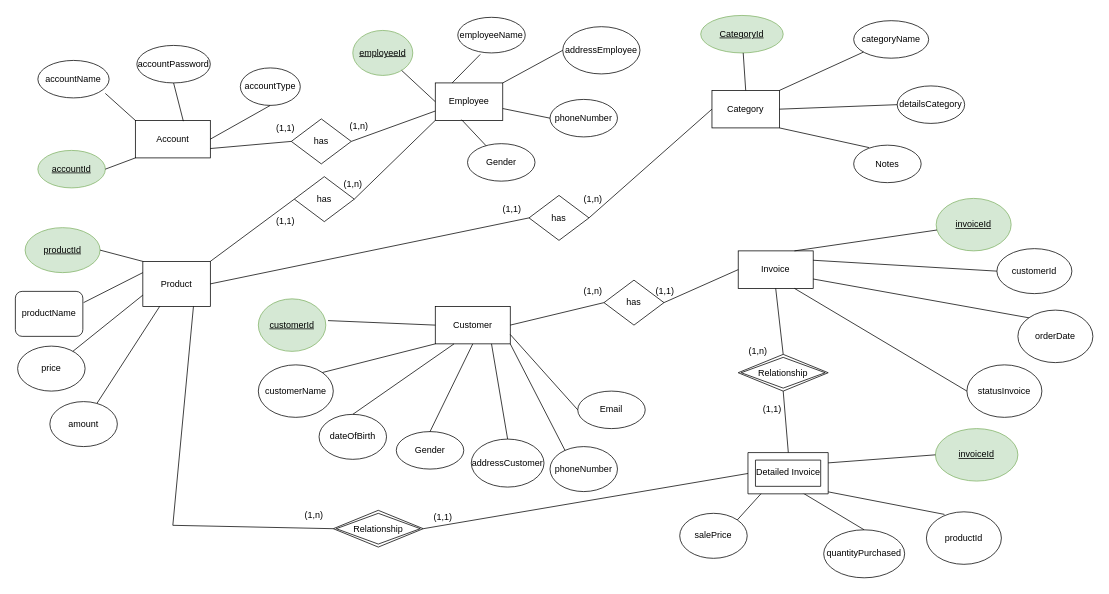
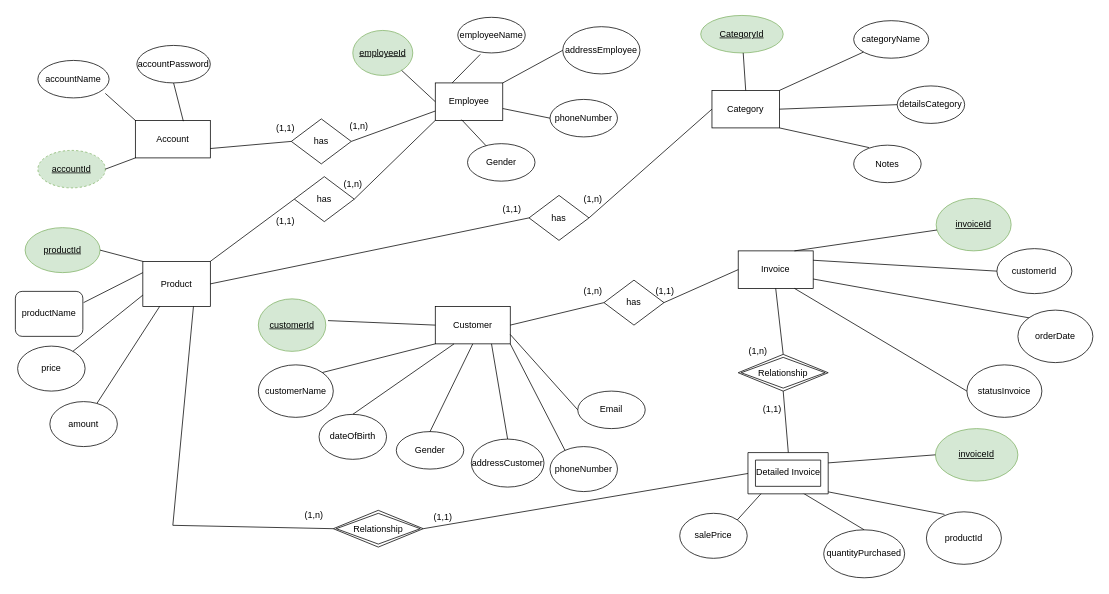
(270, 87) -> none
(240, 122) -> none
(72, 169) -> (72, 169)
